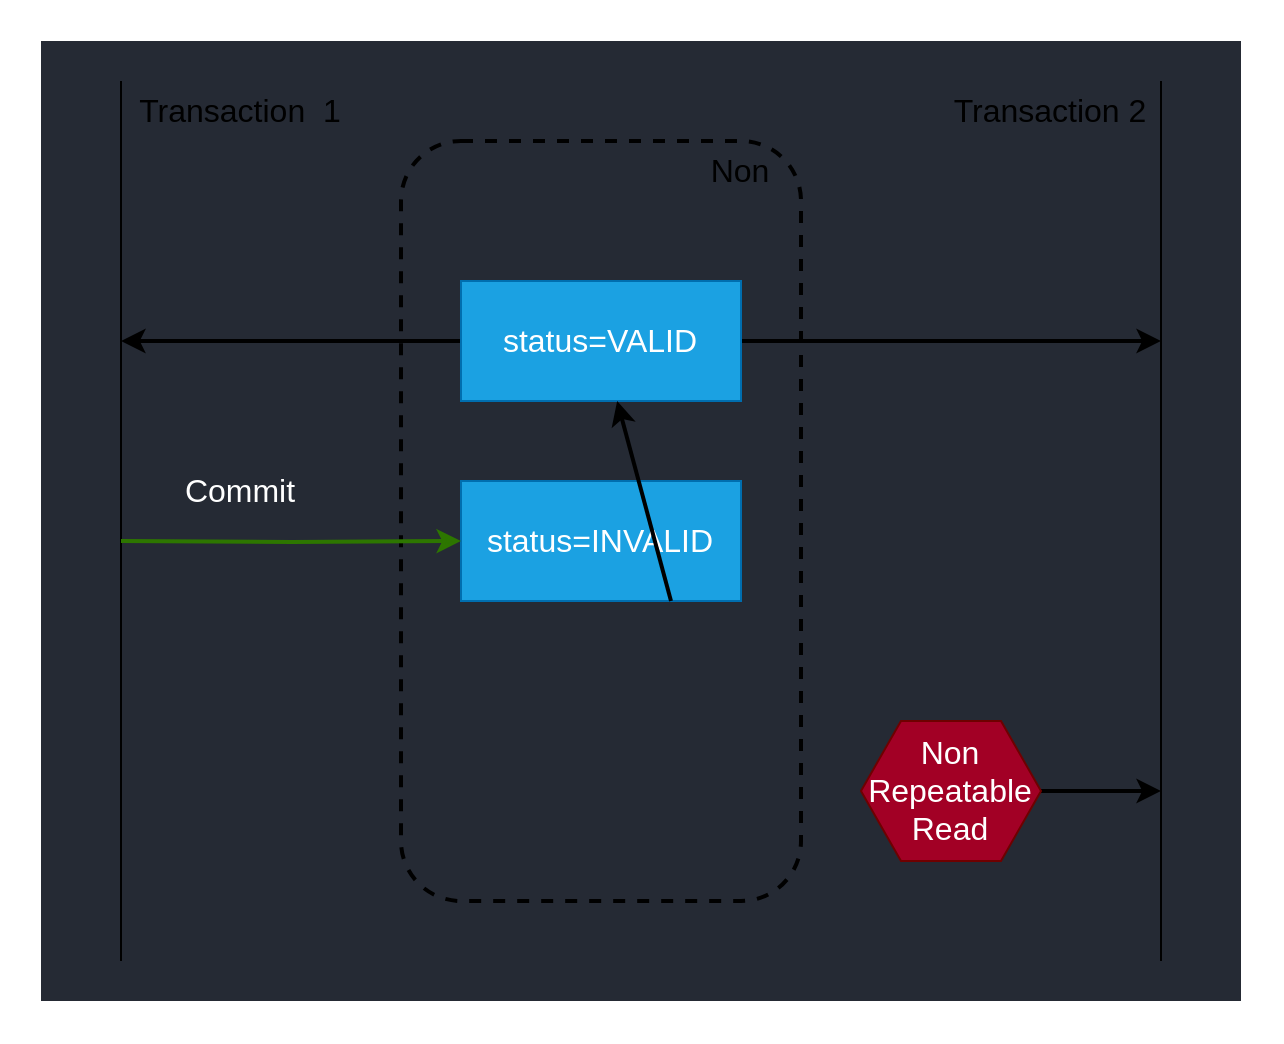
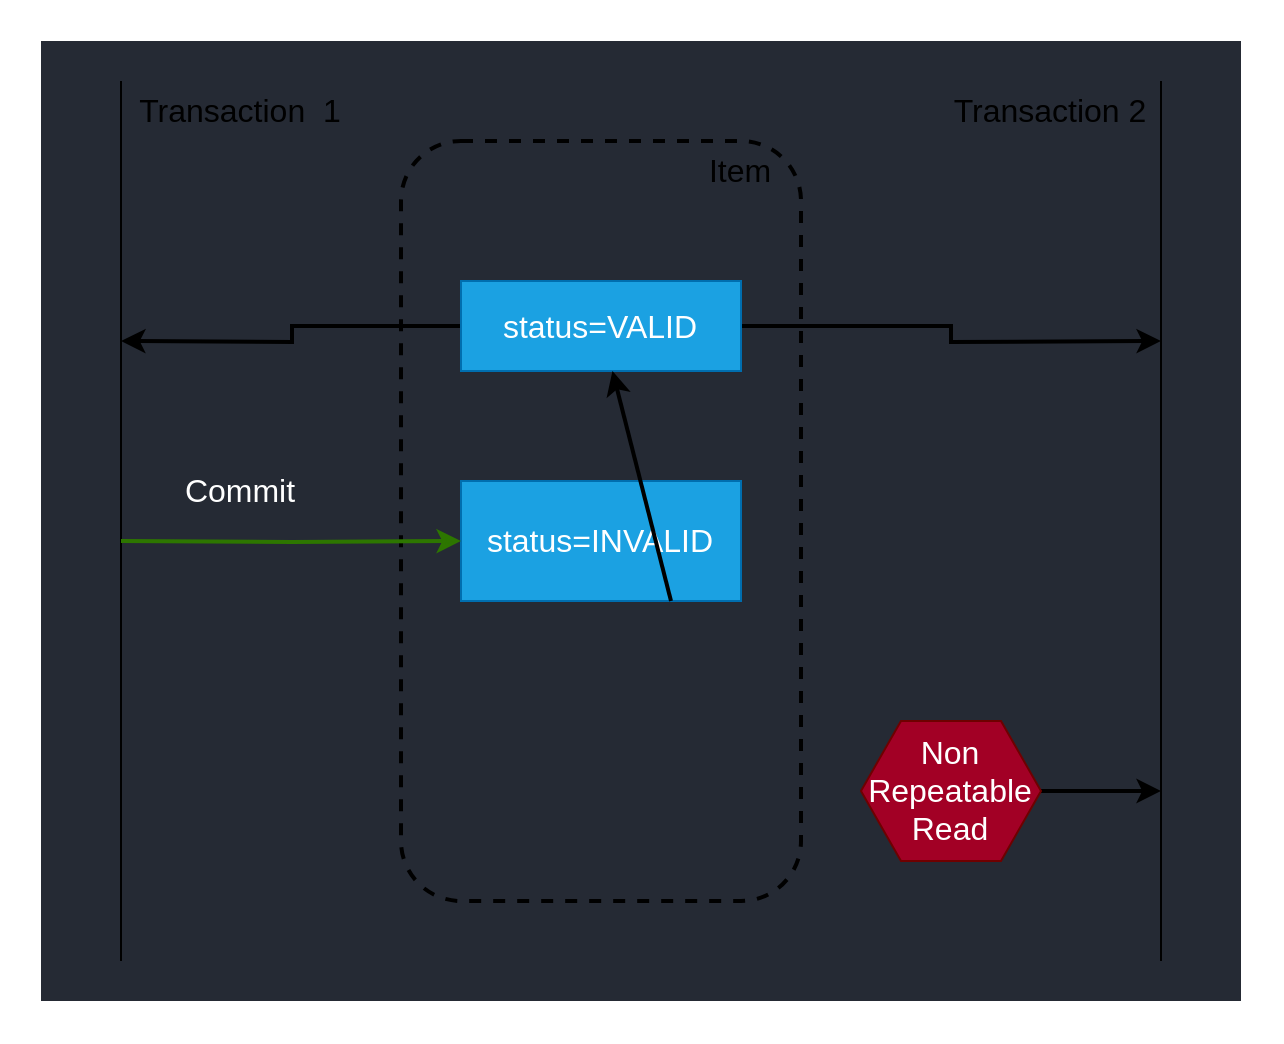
(741, 171) -> (741, 171)
(601, 341) -> (601, 326)
